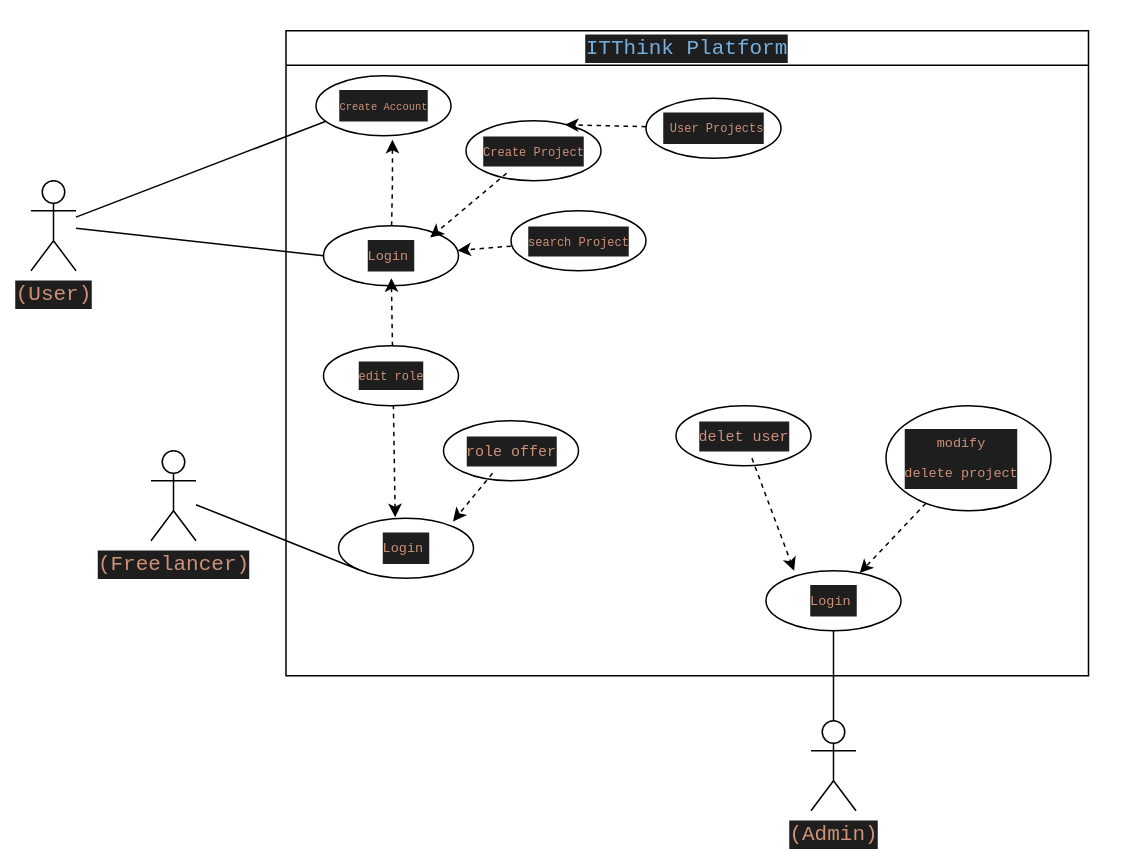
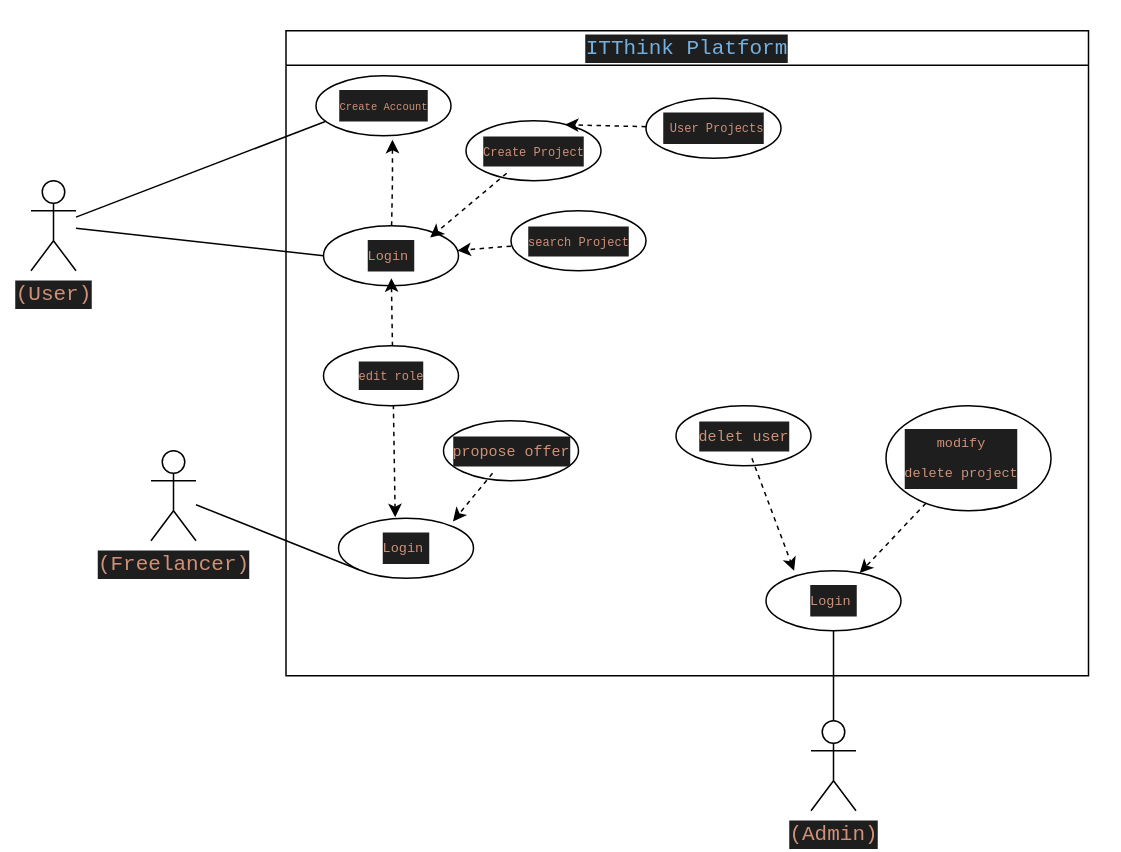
(512, 451) -> (512, 451)
